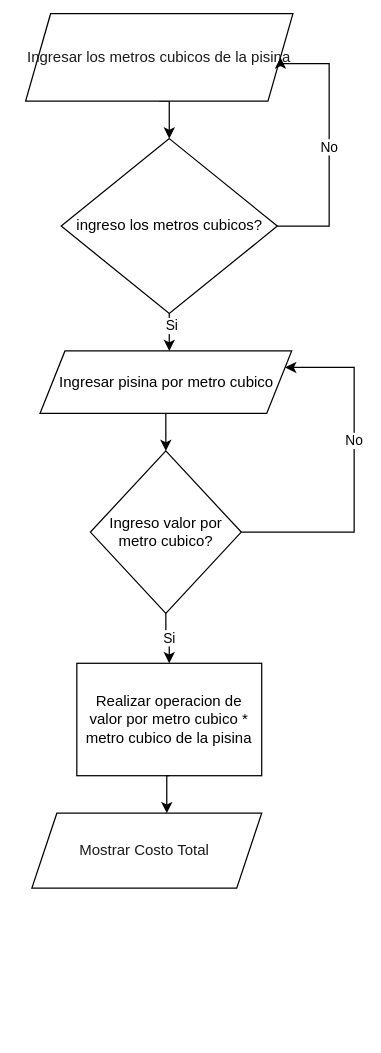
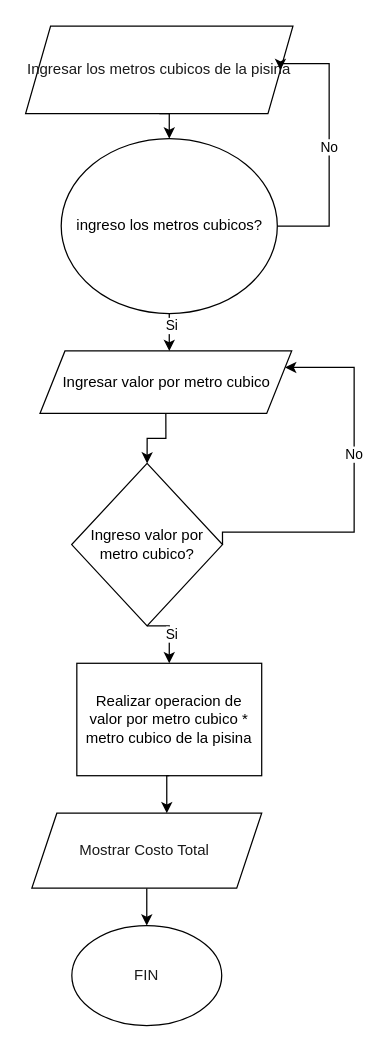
(159, 57) -> (159, 69)
(169, 226) -> (169, 226)
(167, 382) -> (167, 382)
(166, 532) -> (147, 544)
none -> (147, 911)
none -> (147, 976)
